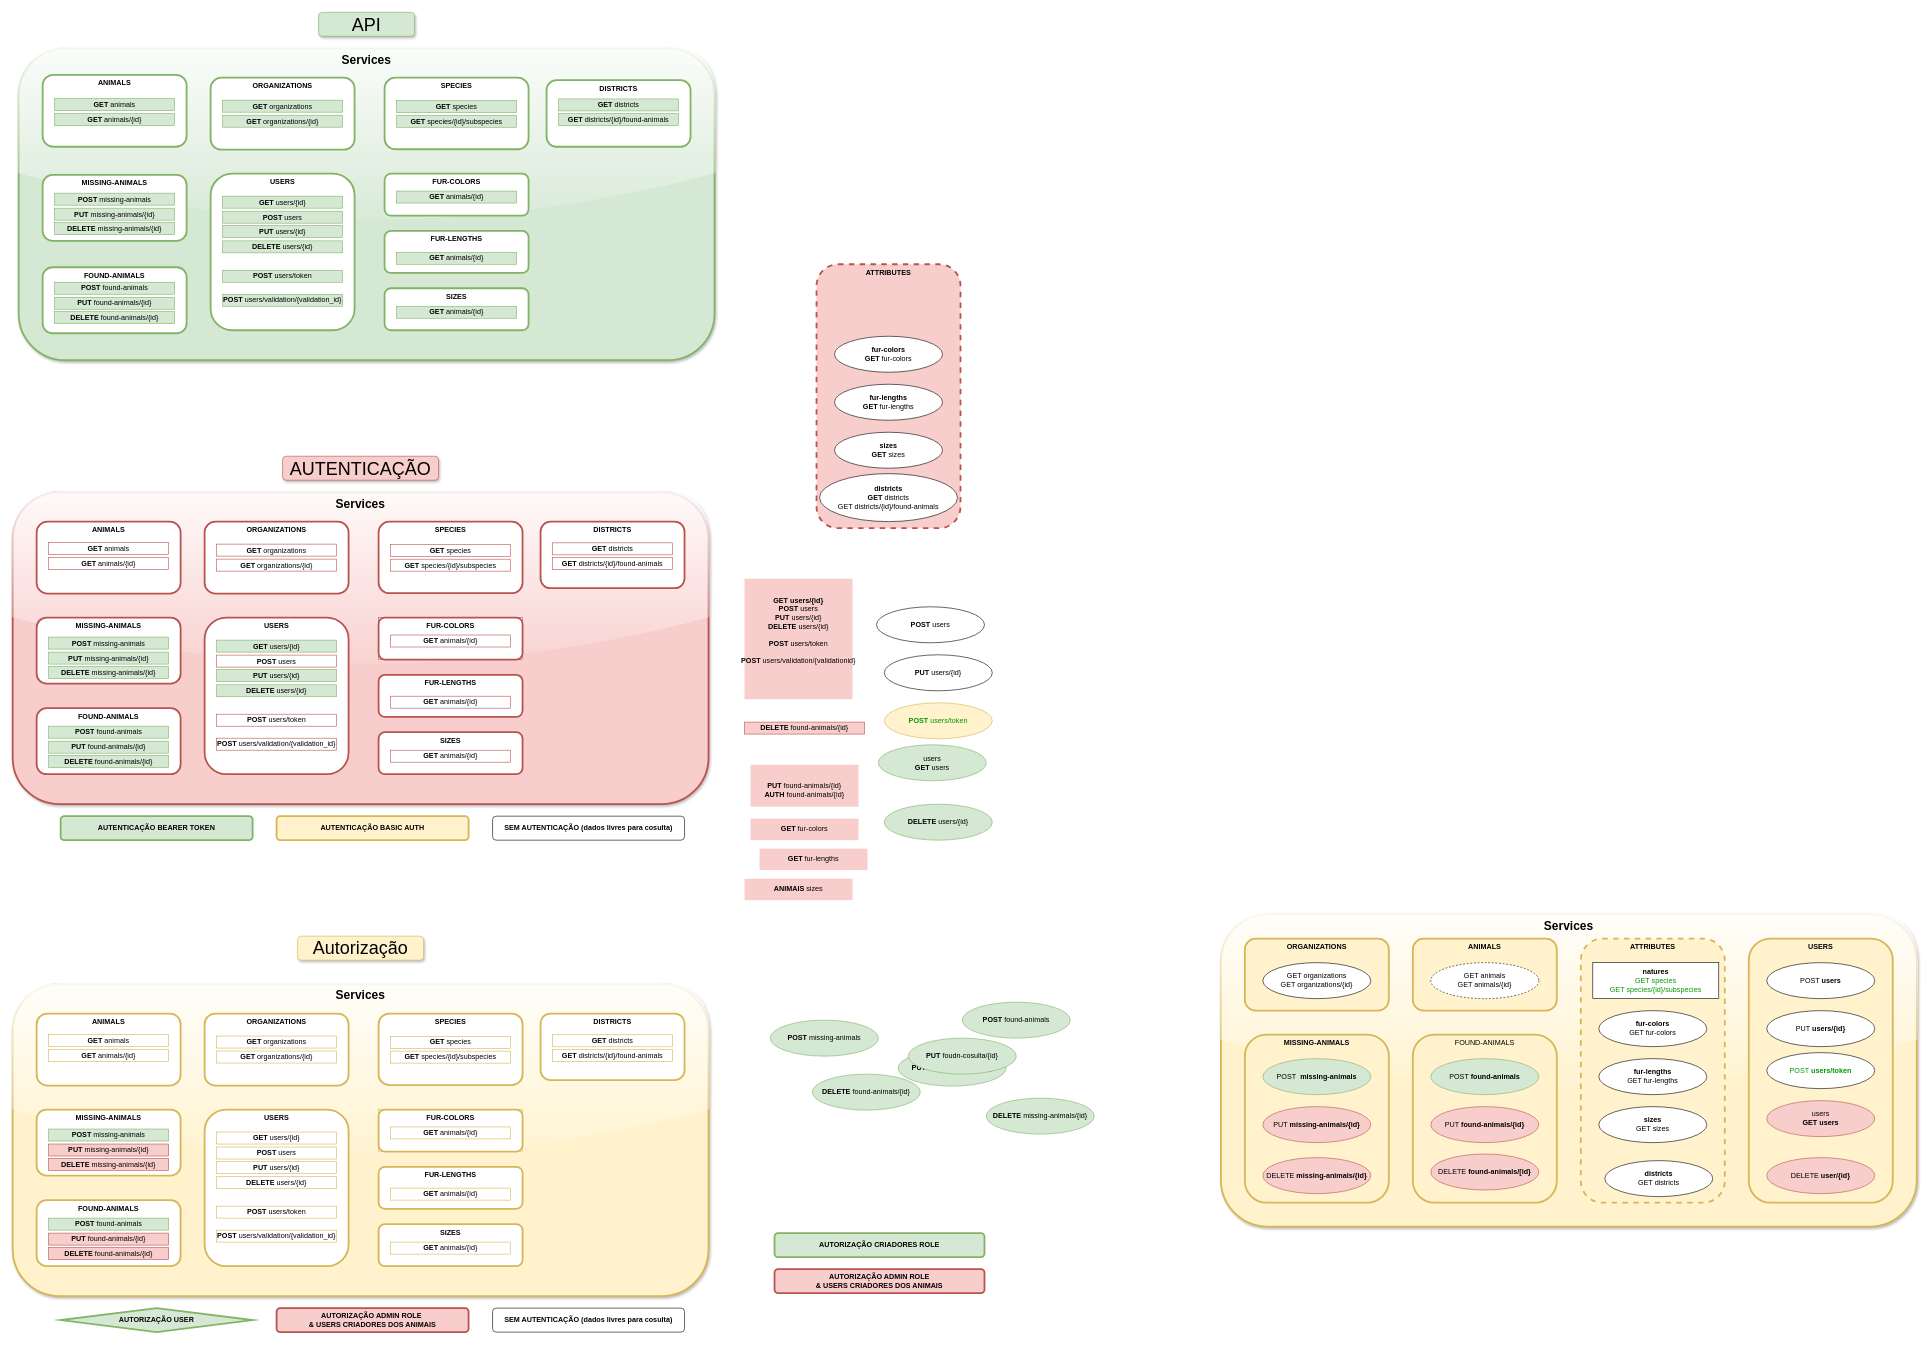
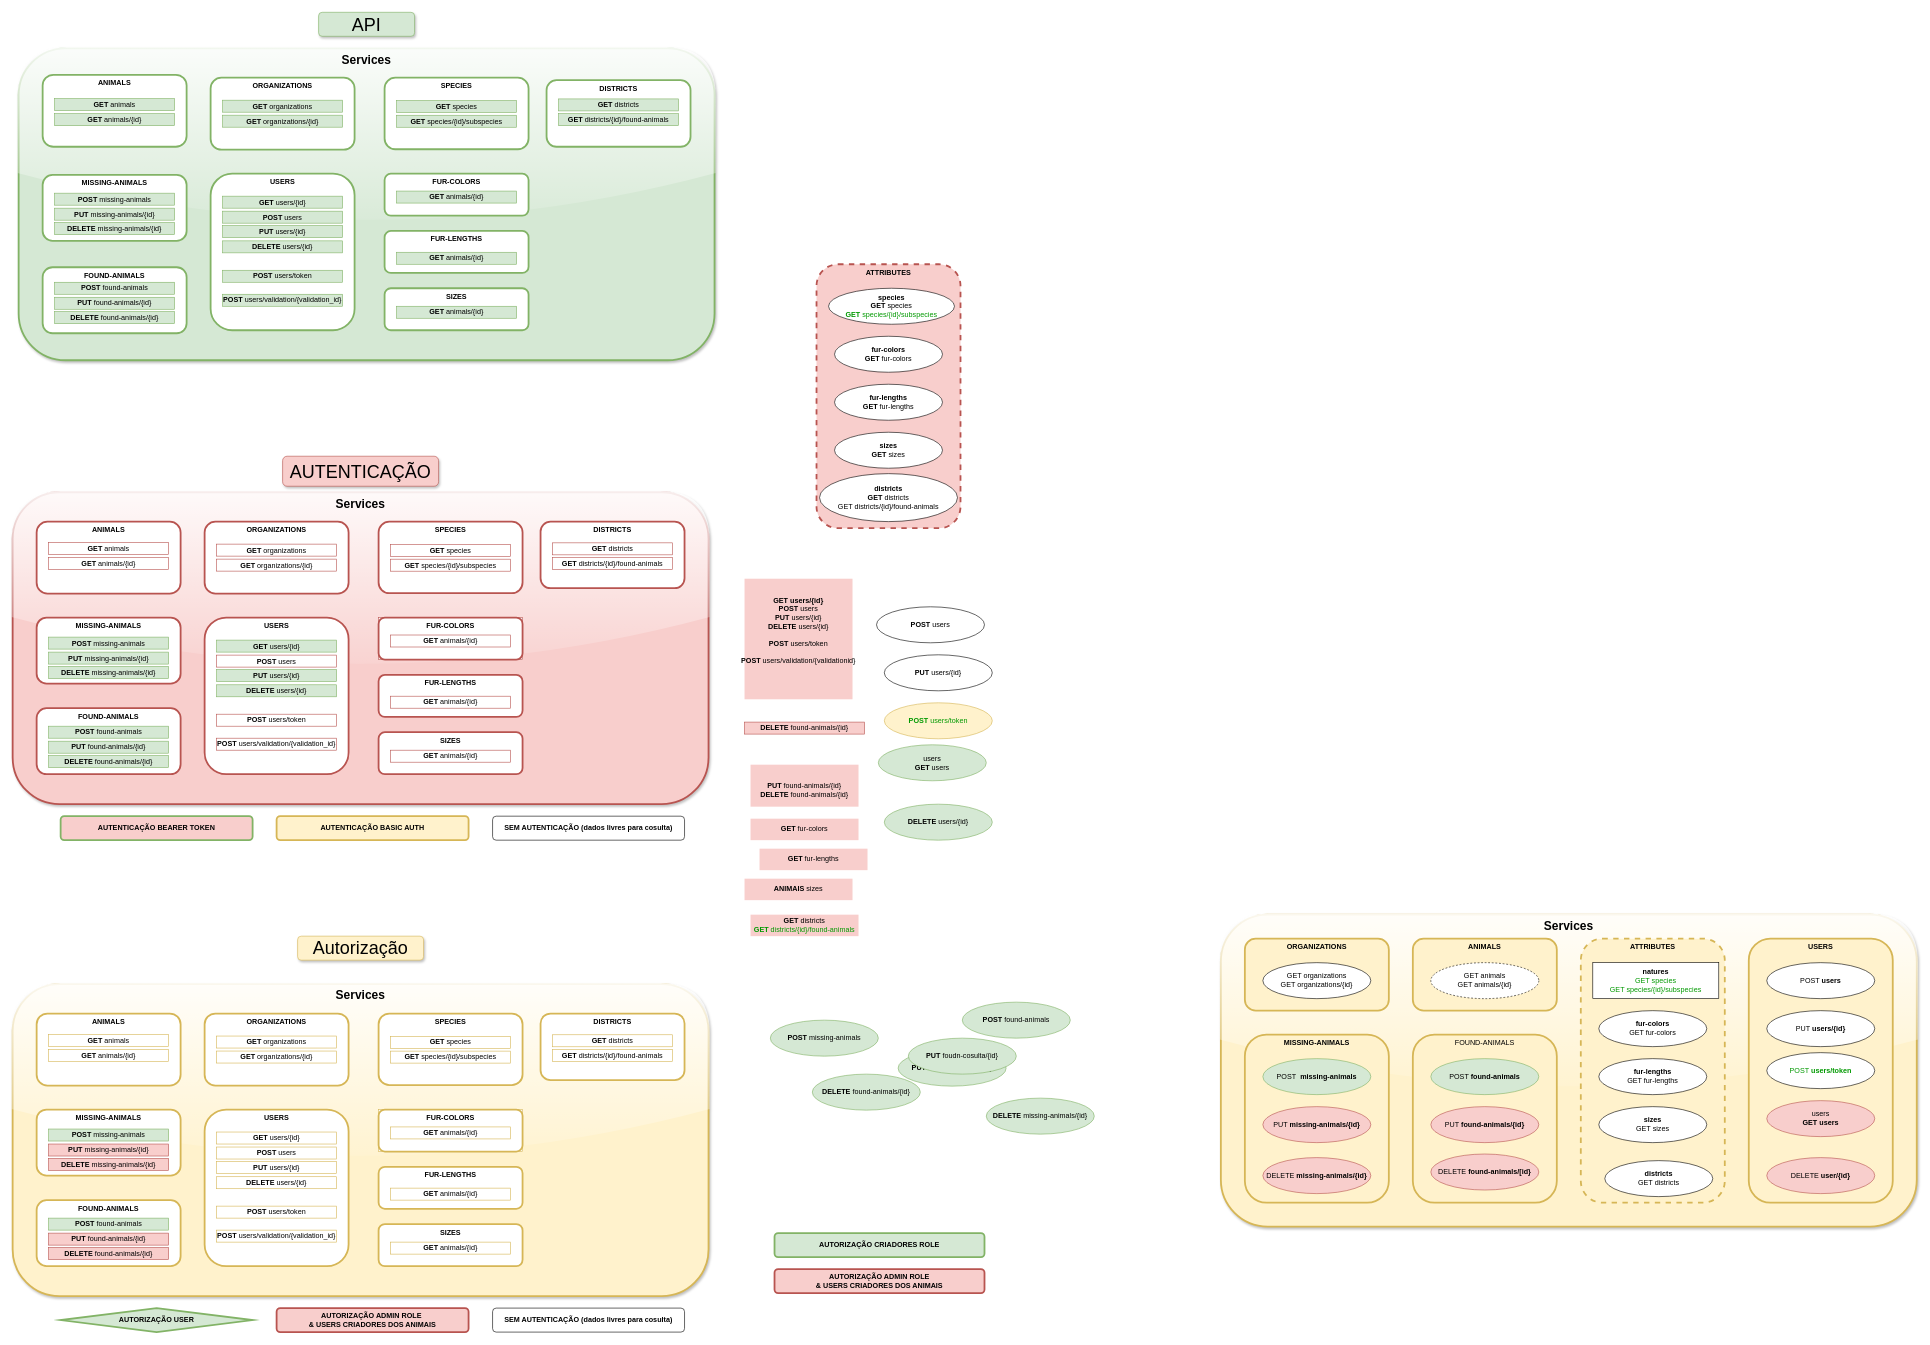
none -> (891, 306)
(360, 468) -> (360, 471)
(804, 786) -> (804, 786)
(156, 828) -> (156, 828)
none -> (804, 926)
